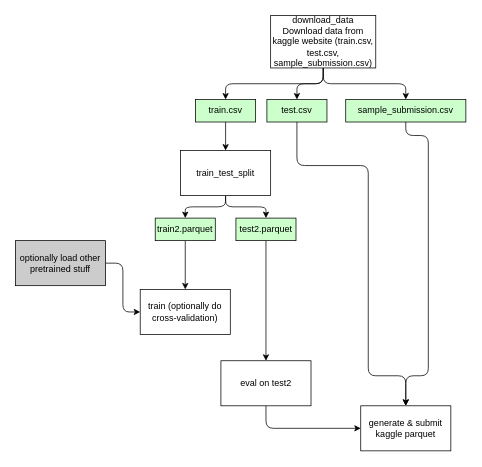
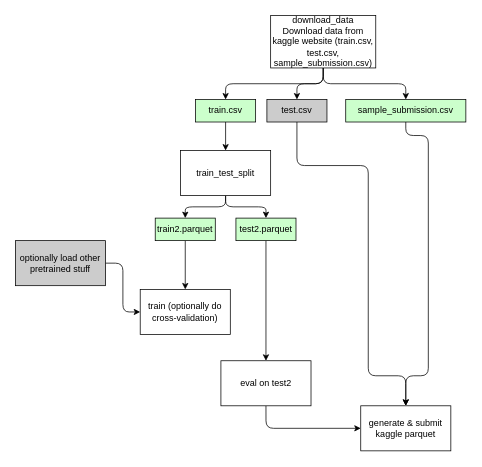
(297, 111) -> (297, 111)
